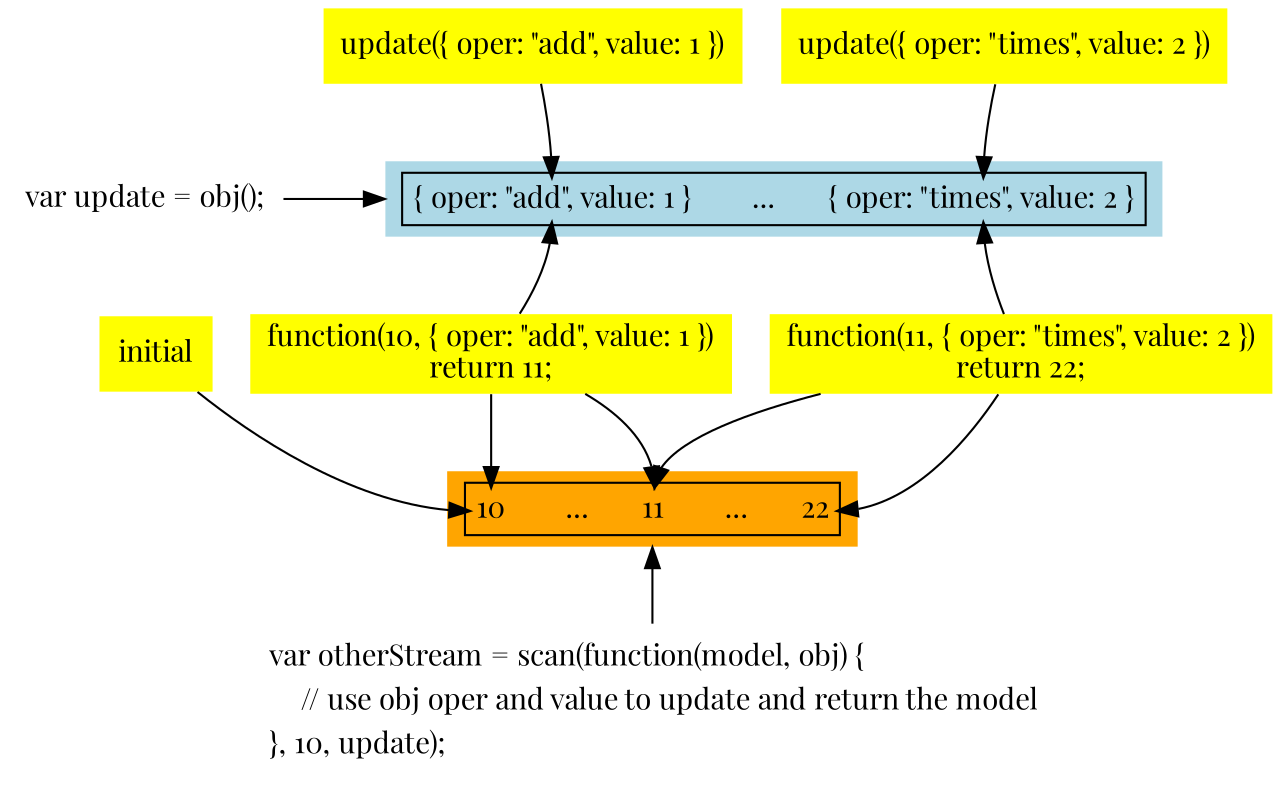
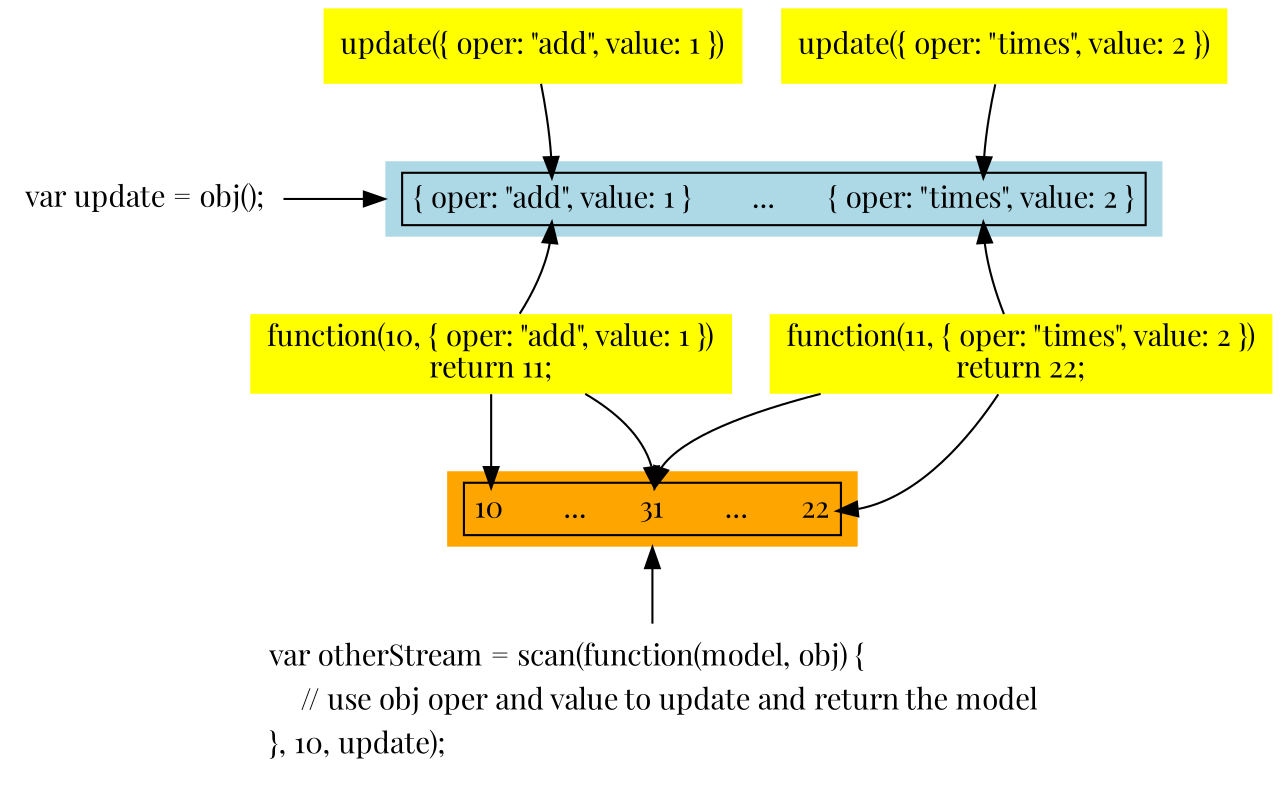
(156, 354) -> none
(653, 509) -> (652, 509)
